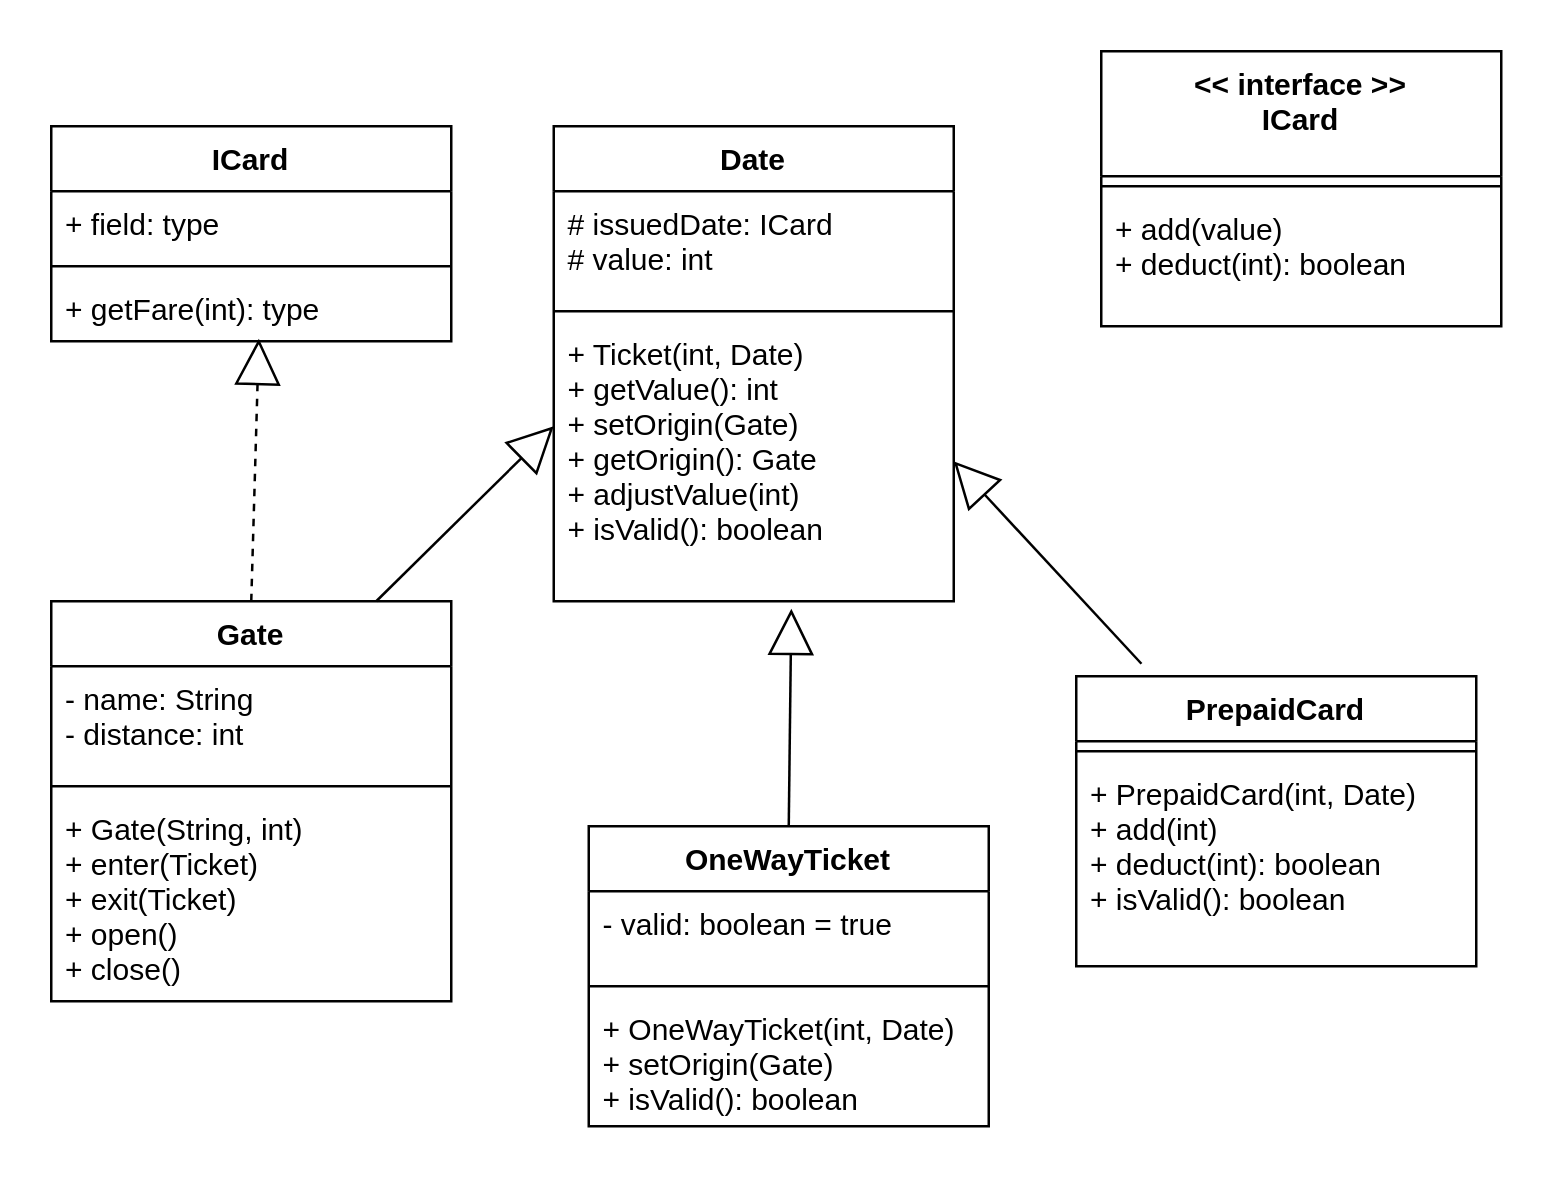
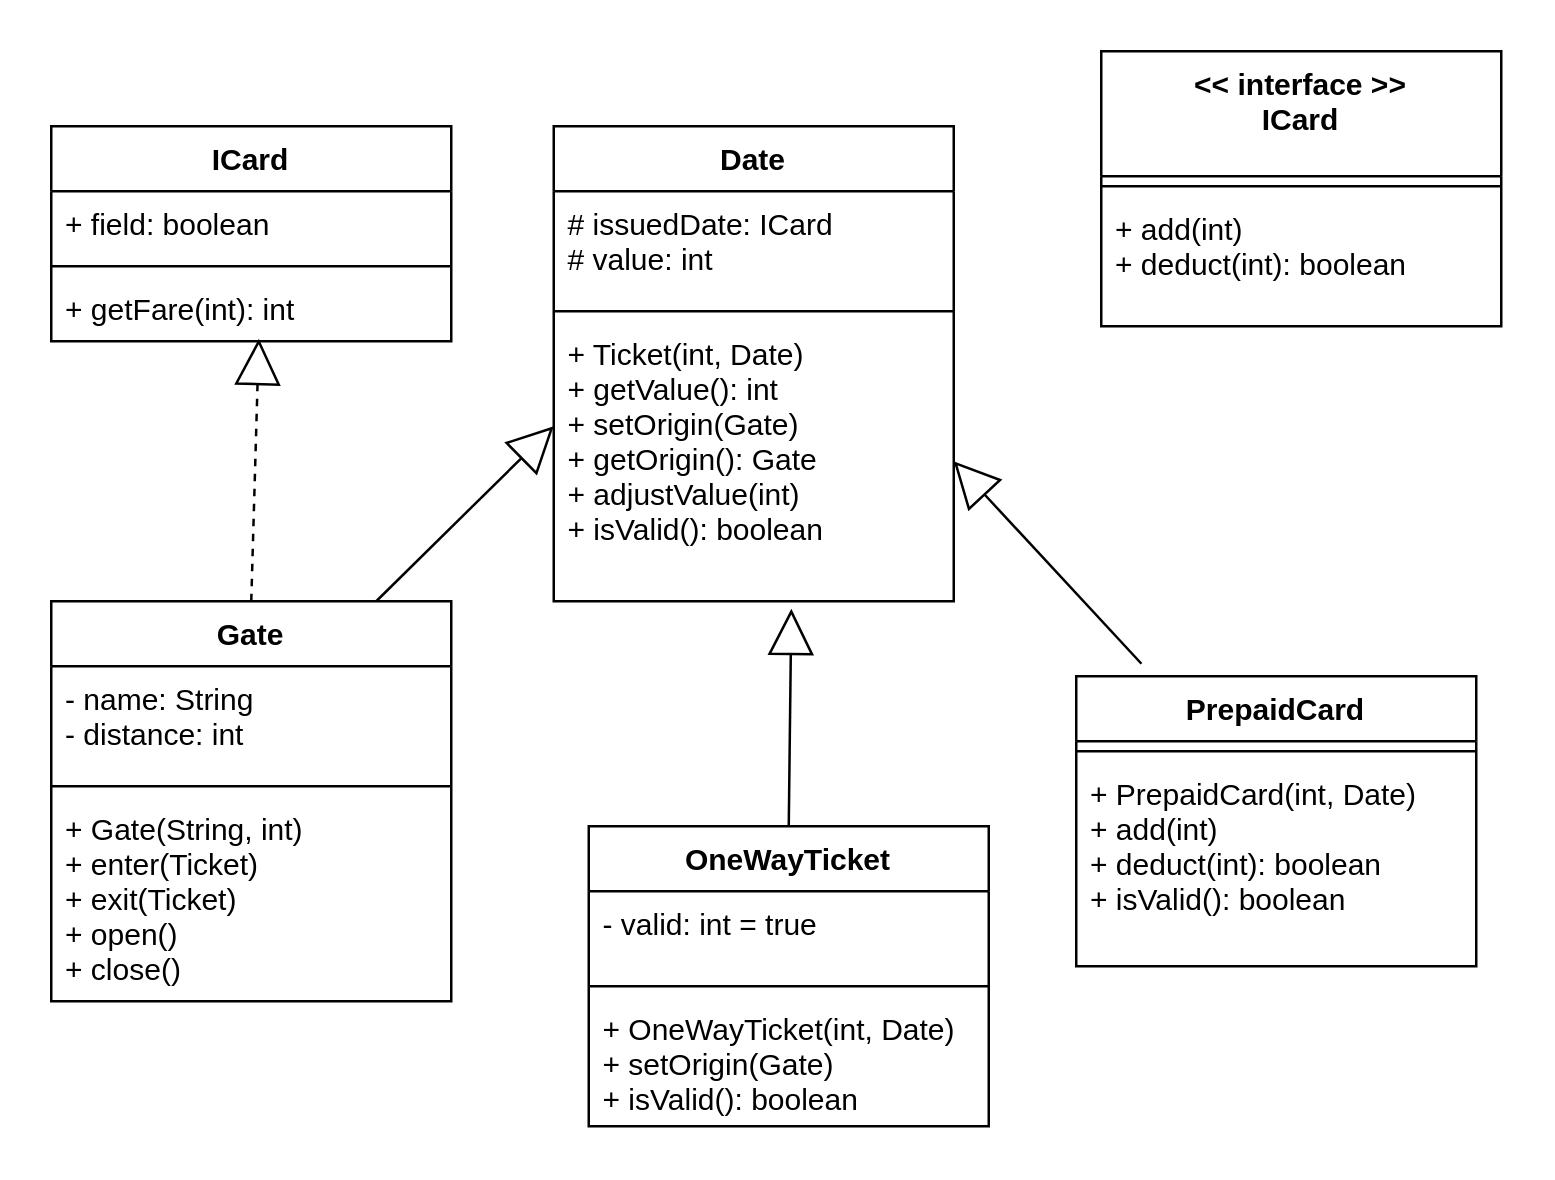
(155, 225) -> (176, 225)
(1208, 230) -> (1191, 230)
(217, 310) -> (205, 310)
(765, 925) -> (731, 925)
